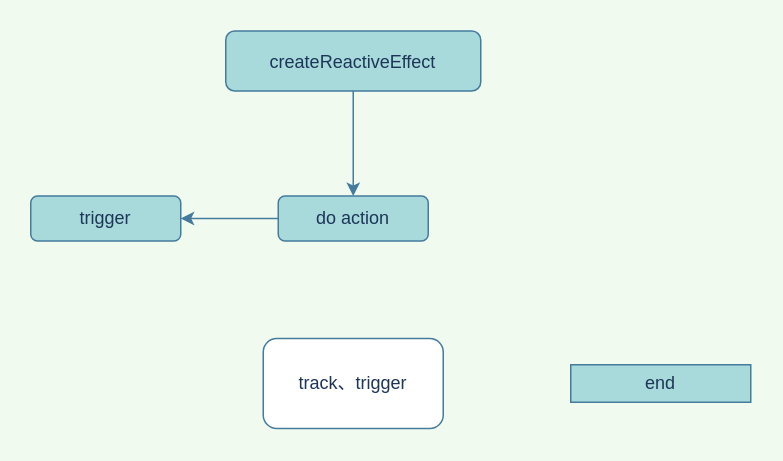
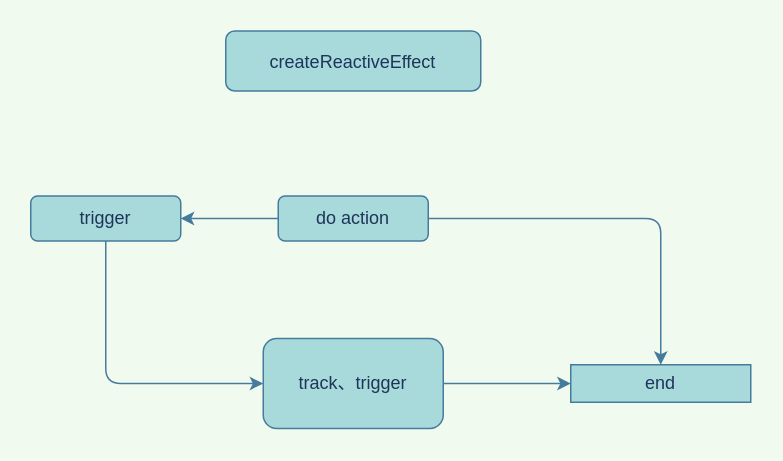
(353, 138) -> none
none -> (608, 218)
none -> (111, 381)
(353, 383) -> (353, 383)
none -> (502, 383)
